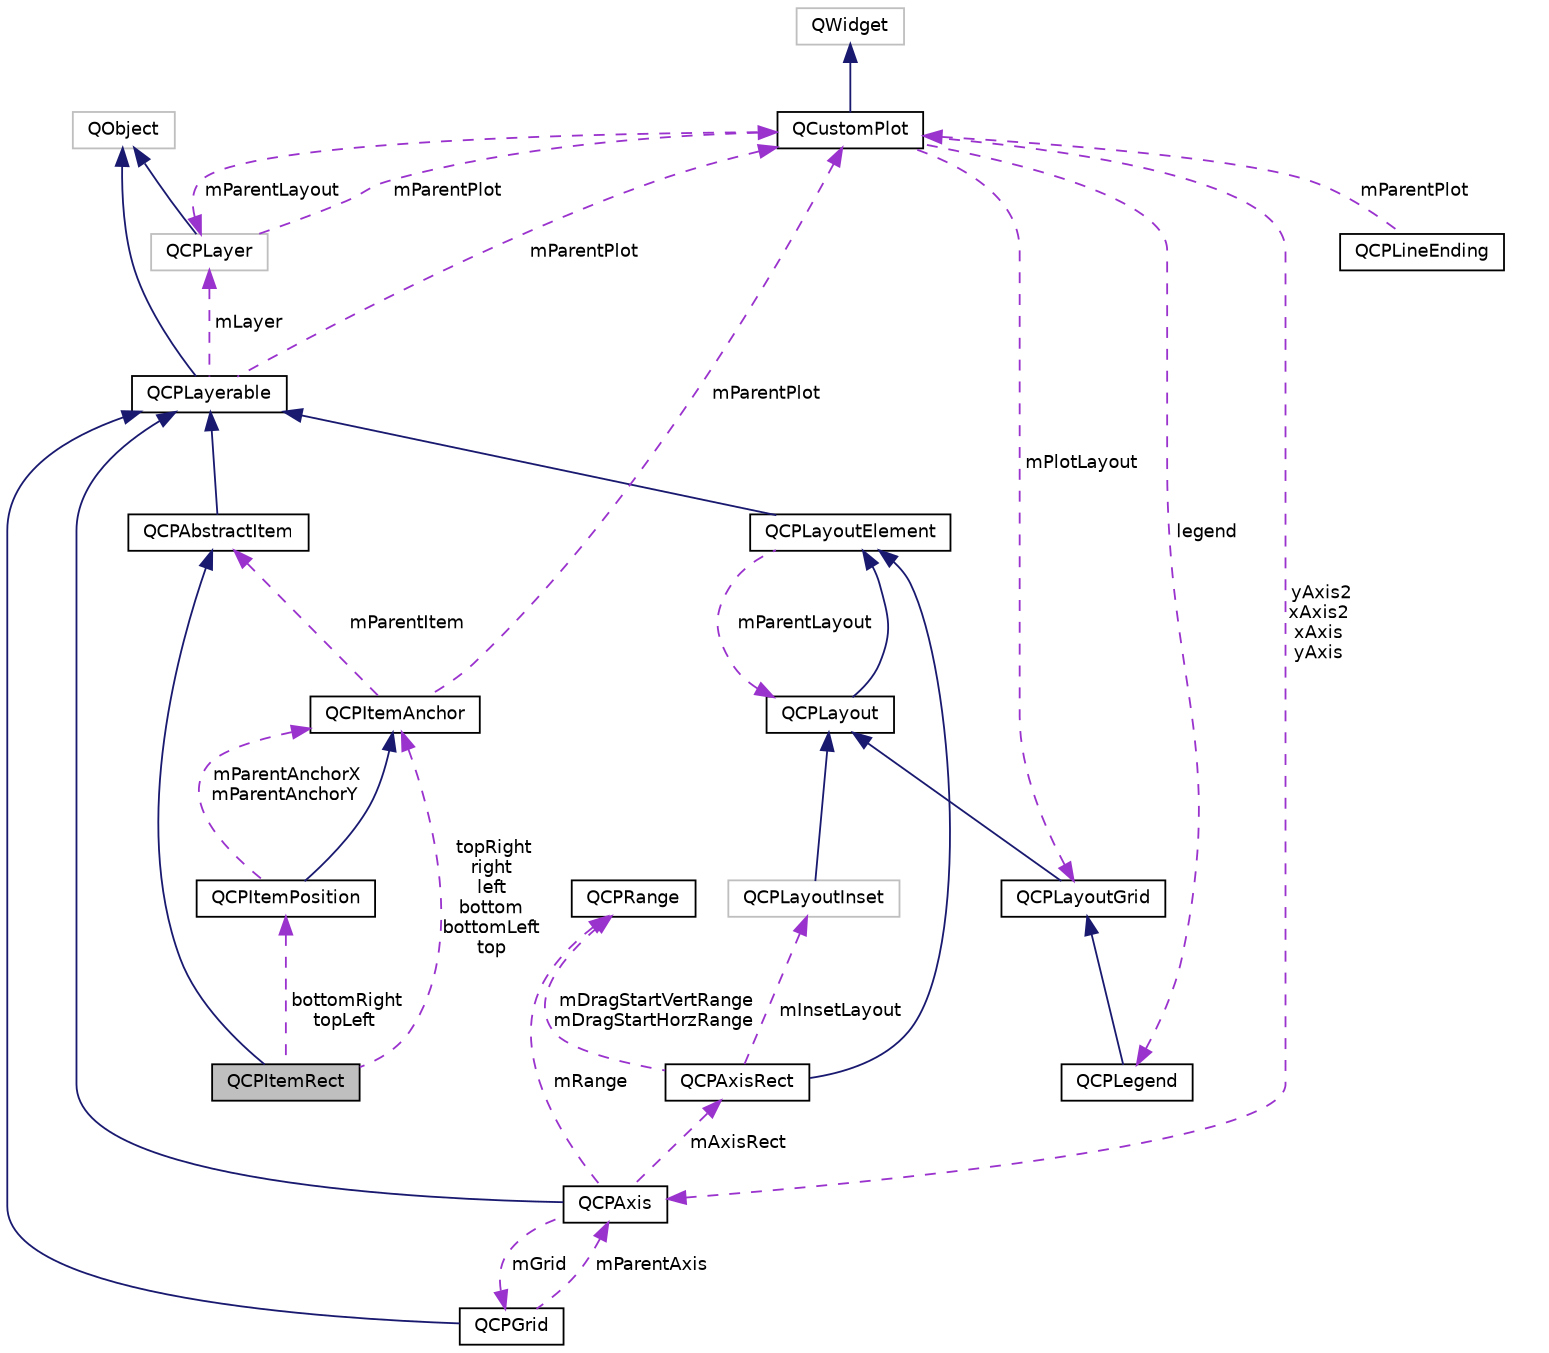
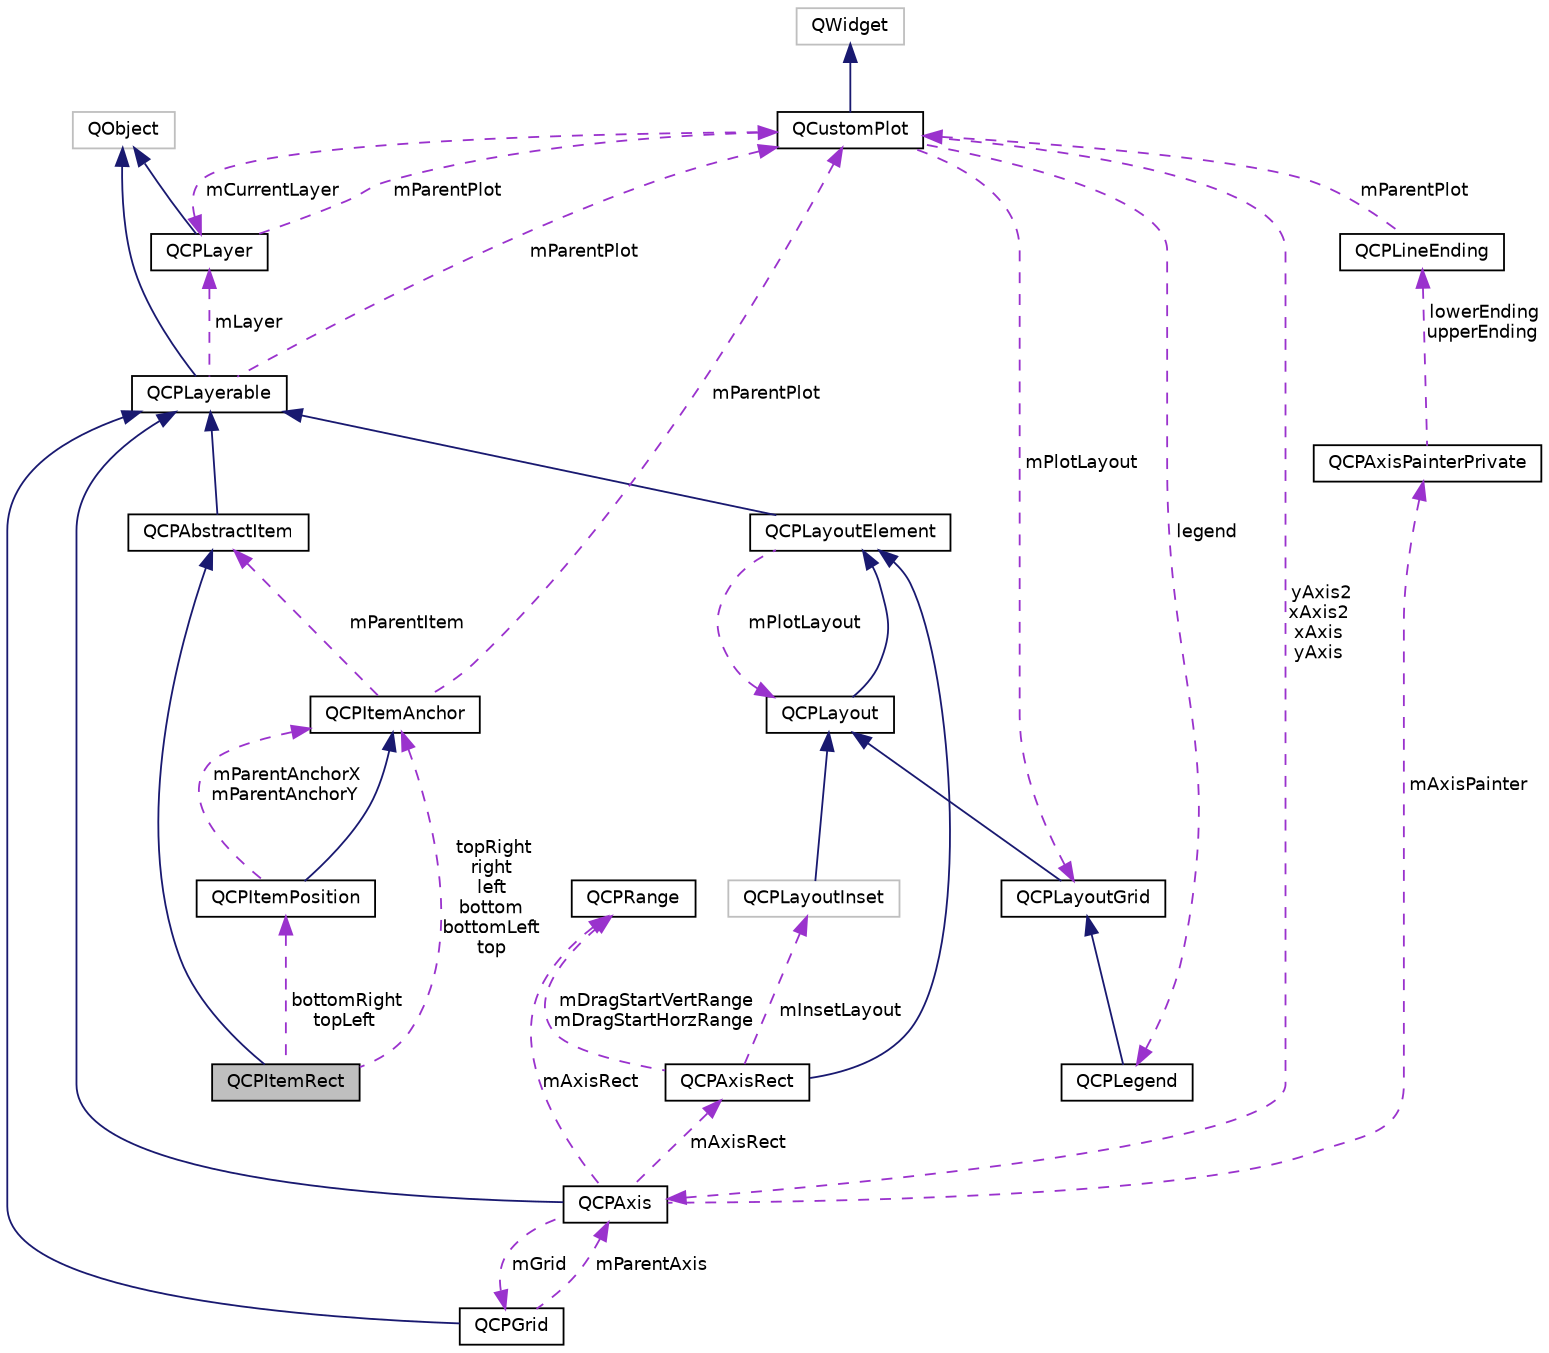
(269, 191) -> (269, 191)
(209, 252) -> (209, 252)
none -> (1428, 463)
(802, 624) -> (802, 624)
(588, 1082) -> (588, 1082)
